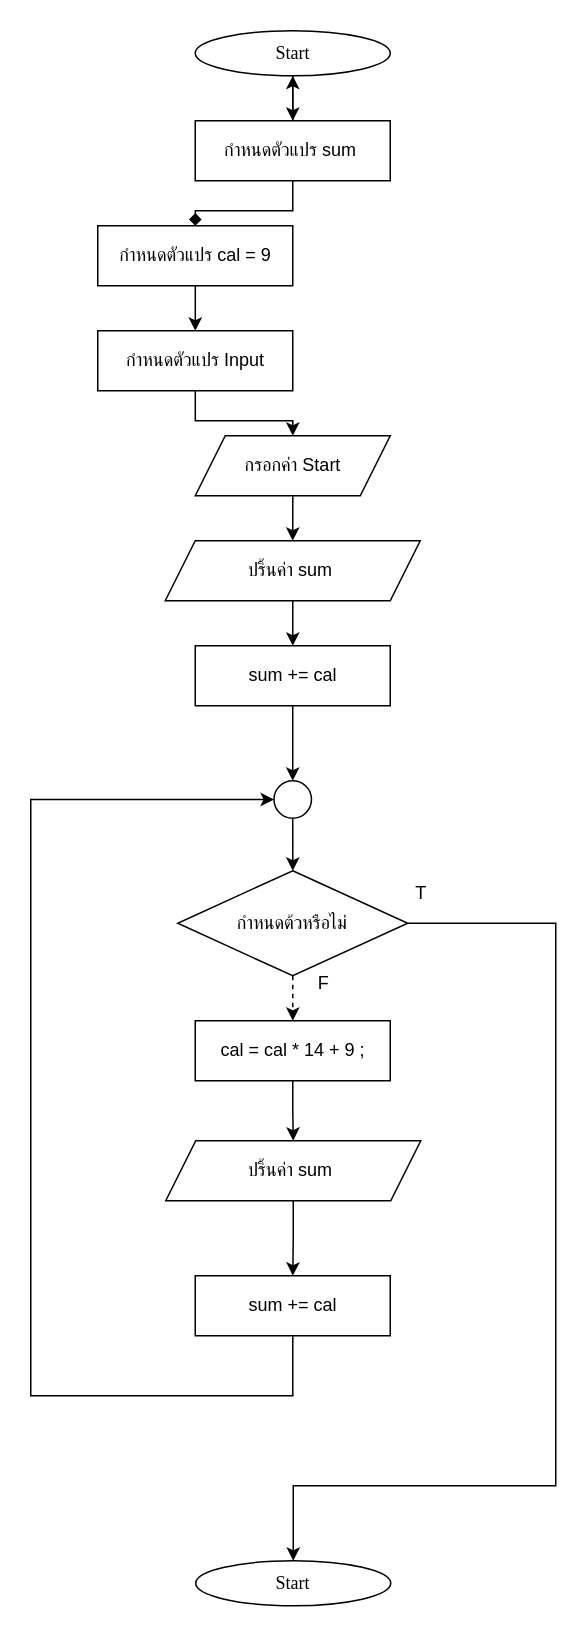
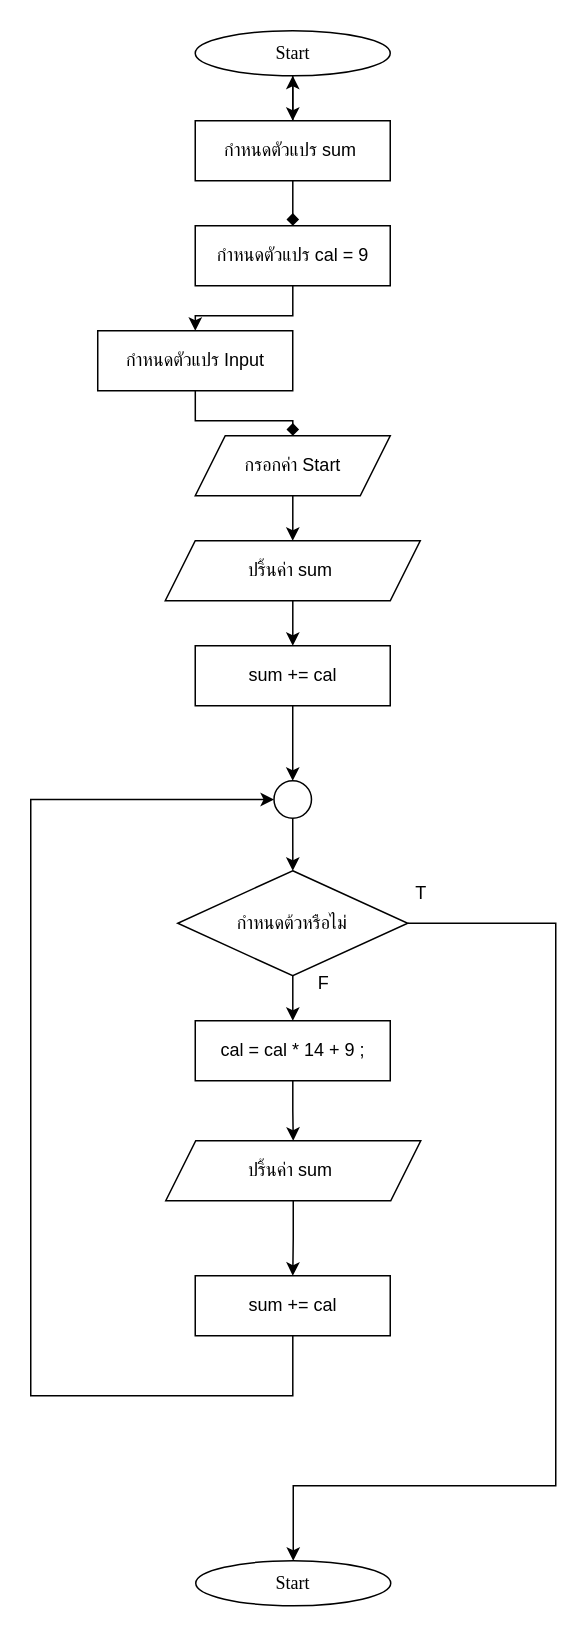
(195, 256) -> (293, 256)
(290, 421) -> (290, 421)
(293, 994) -> (293, 994)
